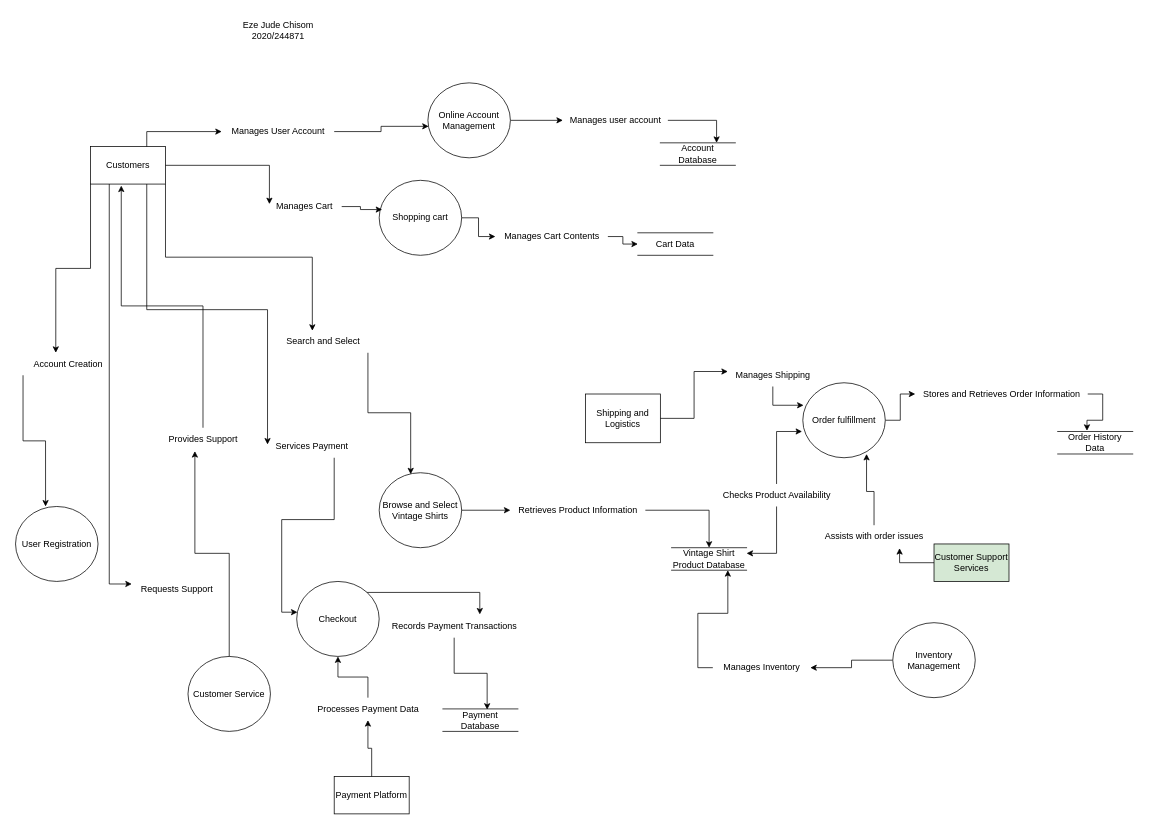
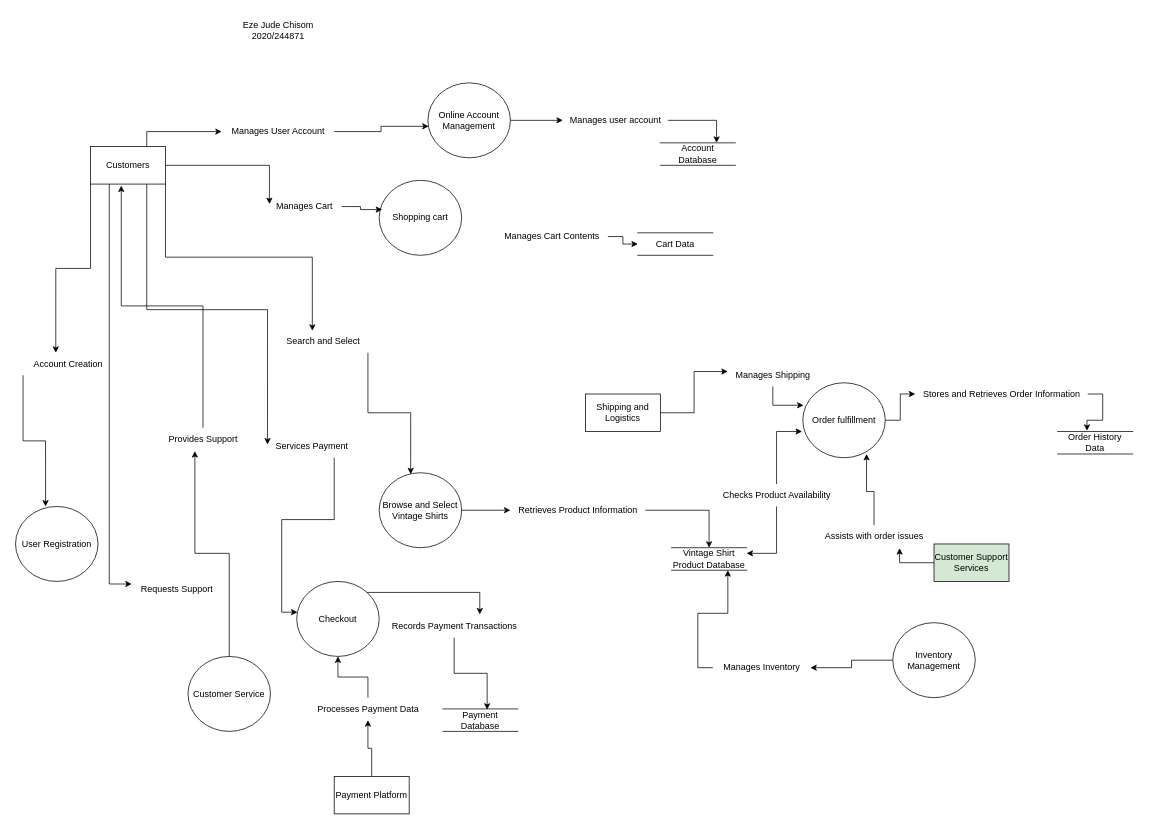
(479, 225) -> none
(623, 419) -> (623, 413)
